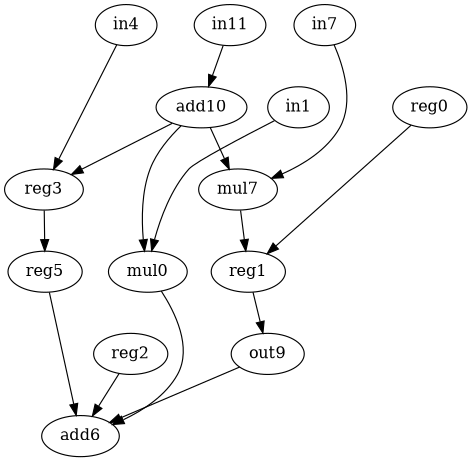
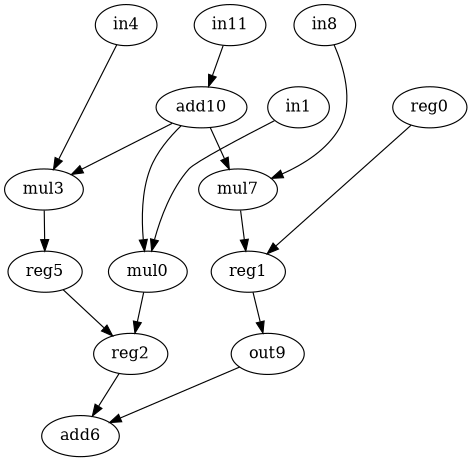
(325, 25) -> (325, 25)
(44, 190) -> (44, 190)
(62, 348) -> (84, 309)
(181, 366) -> (141, 307)
